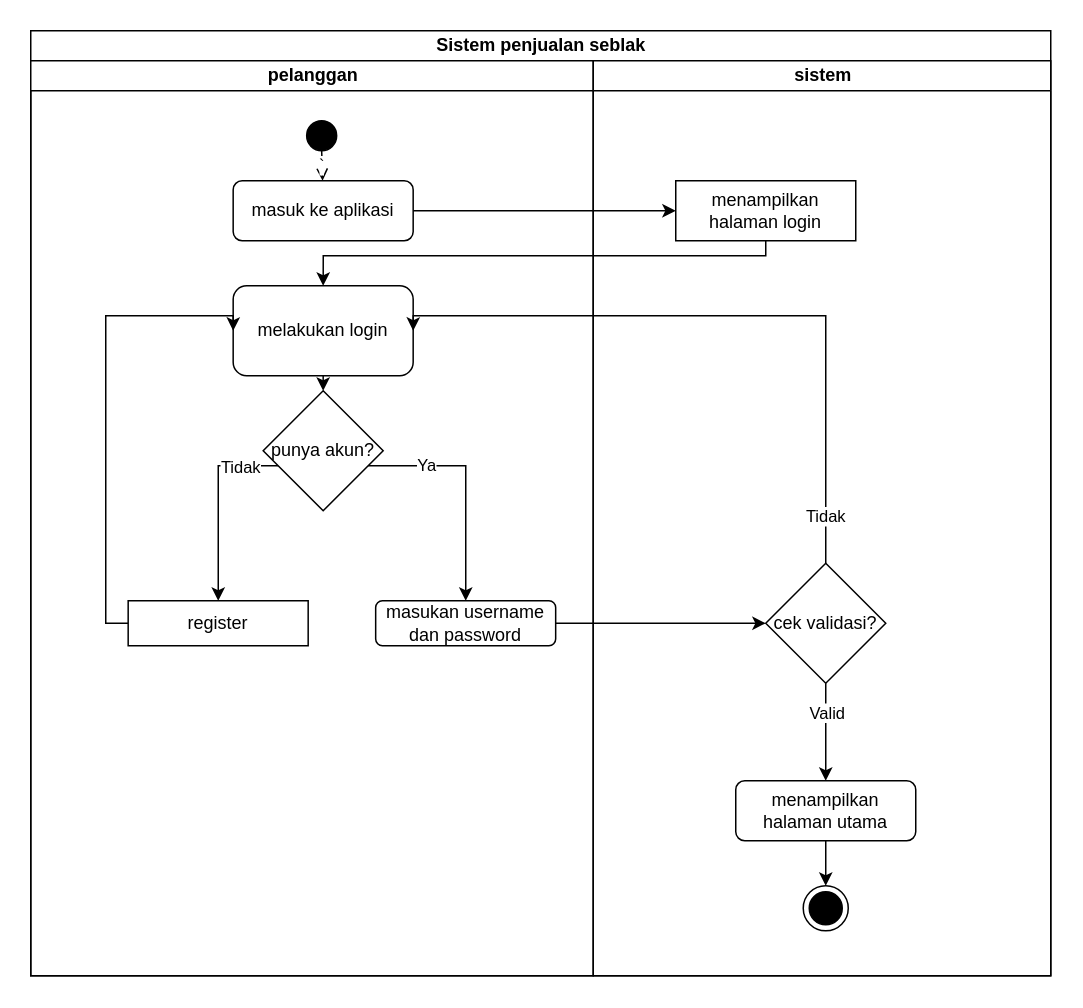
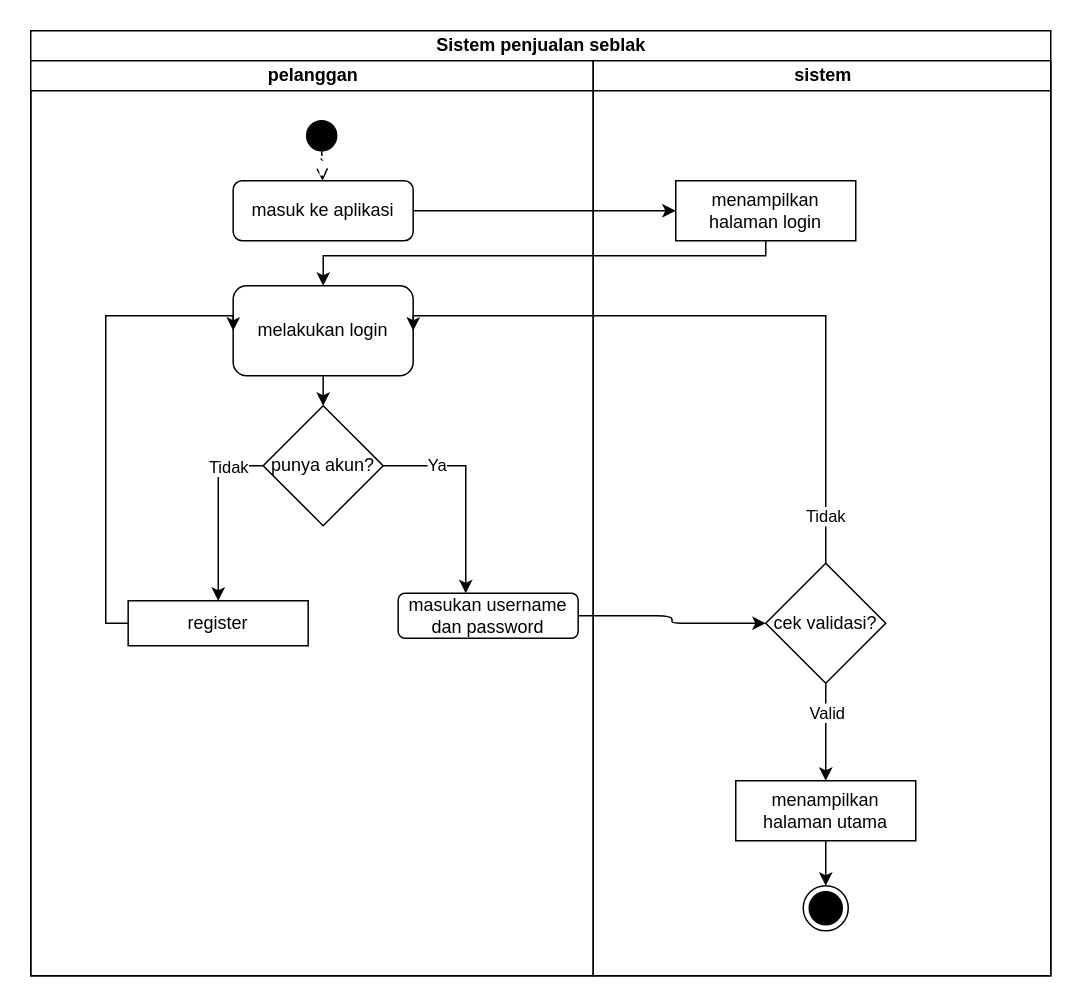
(323, 451) -> (323, 466)
(466, 623) -> (488, 616)
(826, 811) -> (826, 811)
